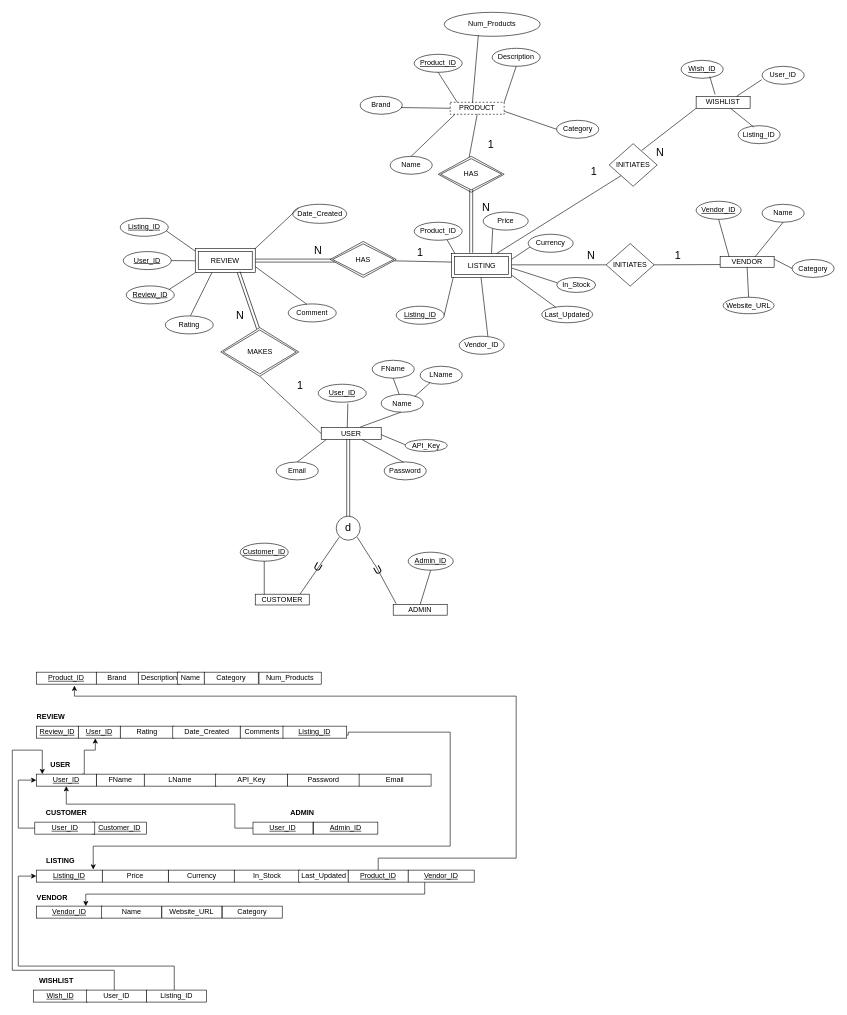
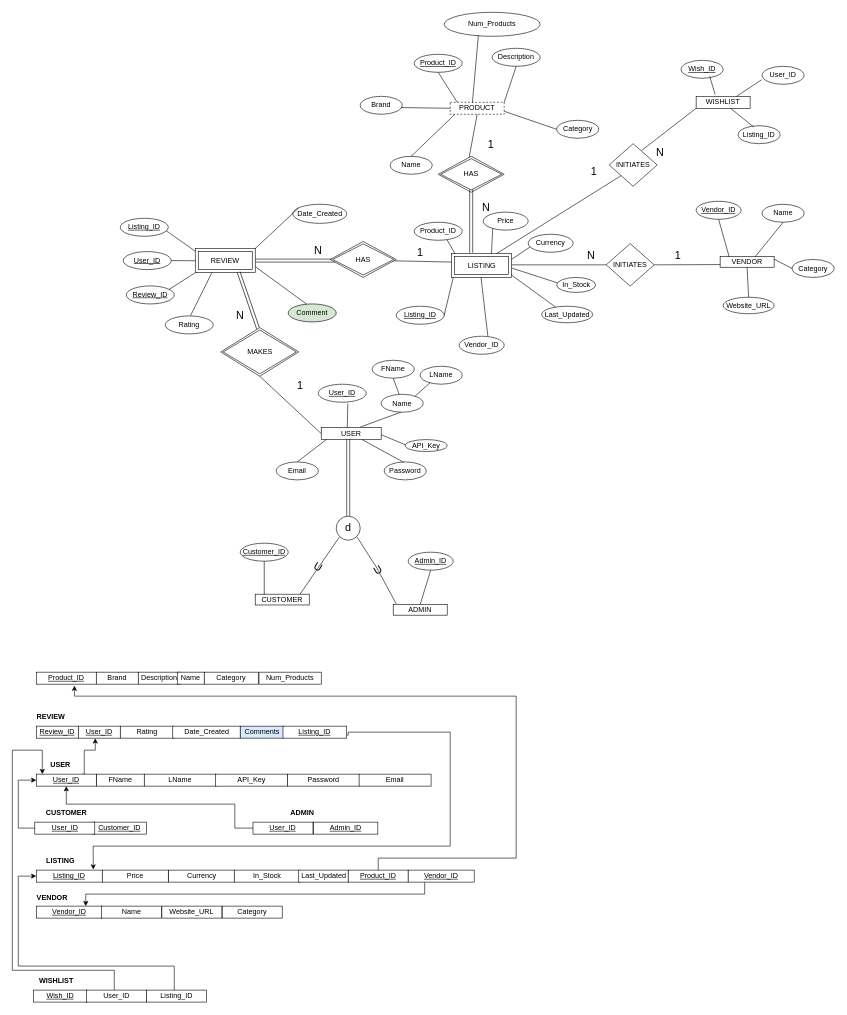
(312, 313) -> (312, 313)
(262, 732) -> (262, 732)
